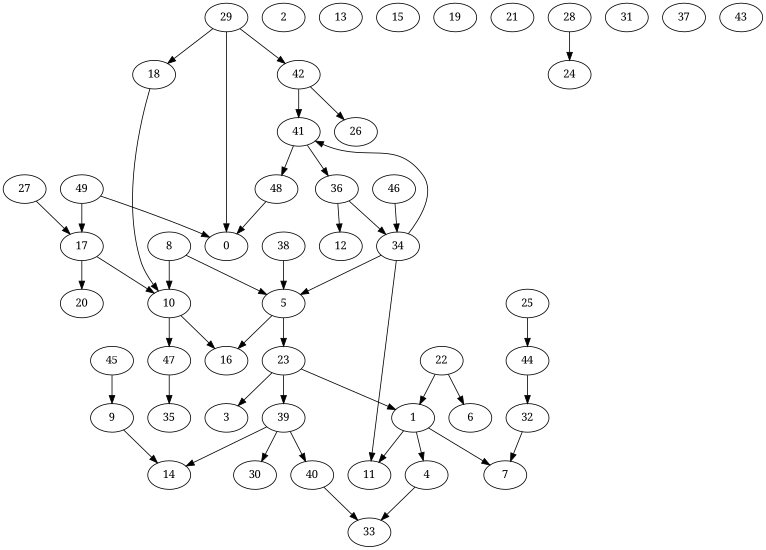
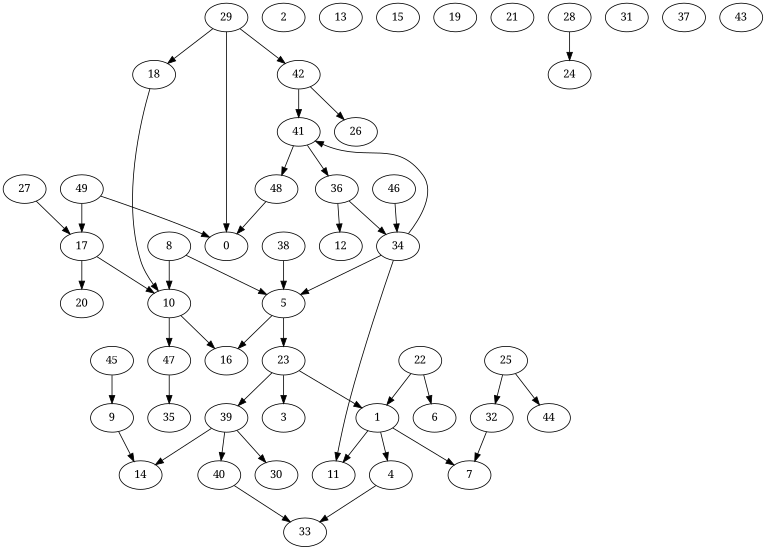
(528, 385) -> (500, 385)
